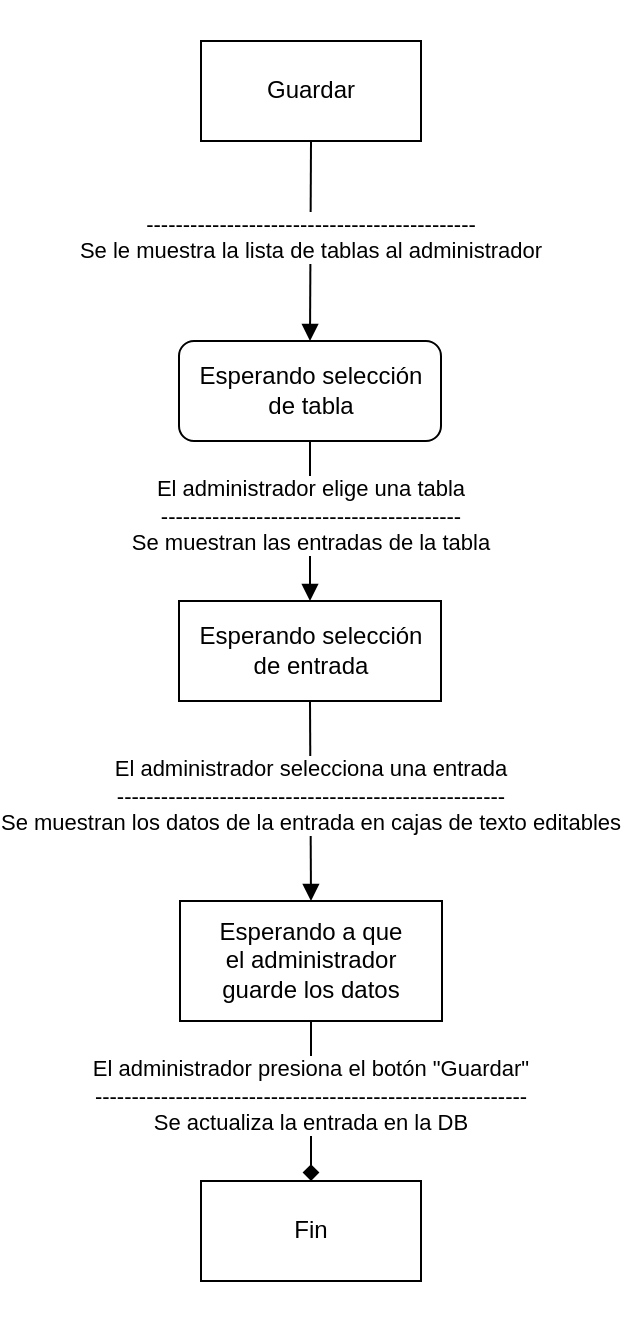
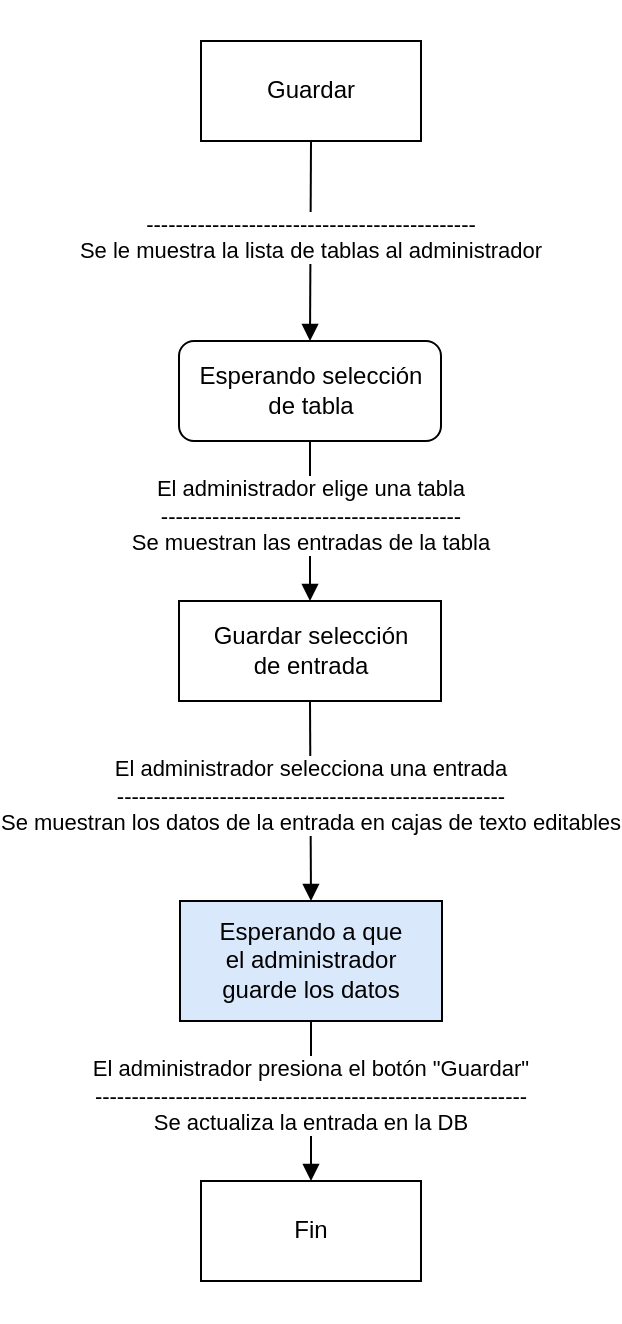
(312, 651) -> (312, 651)
(311, 961) -> (311, 961)
(311, 1164) -> (311, 1163)
